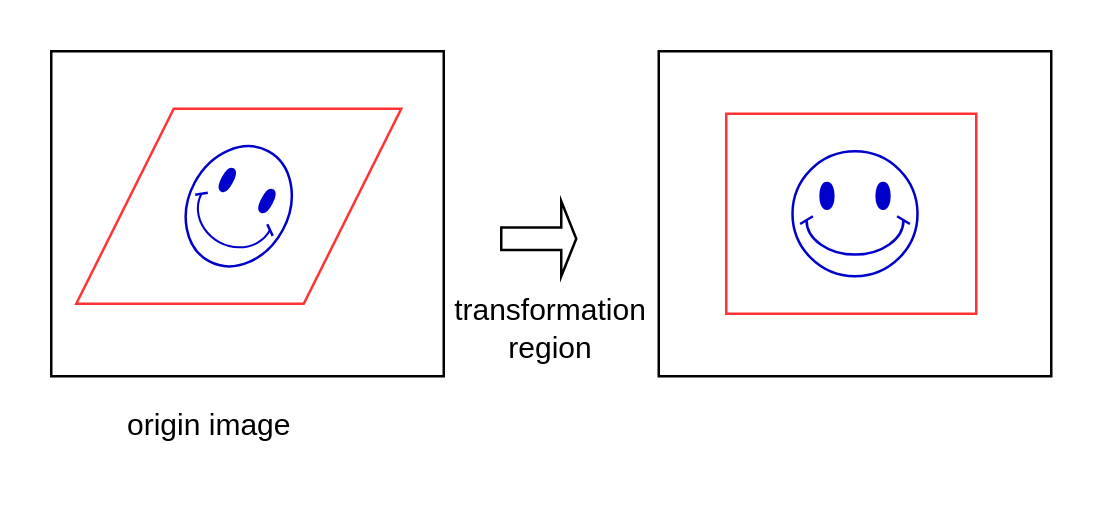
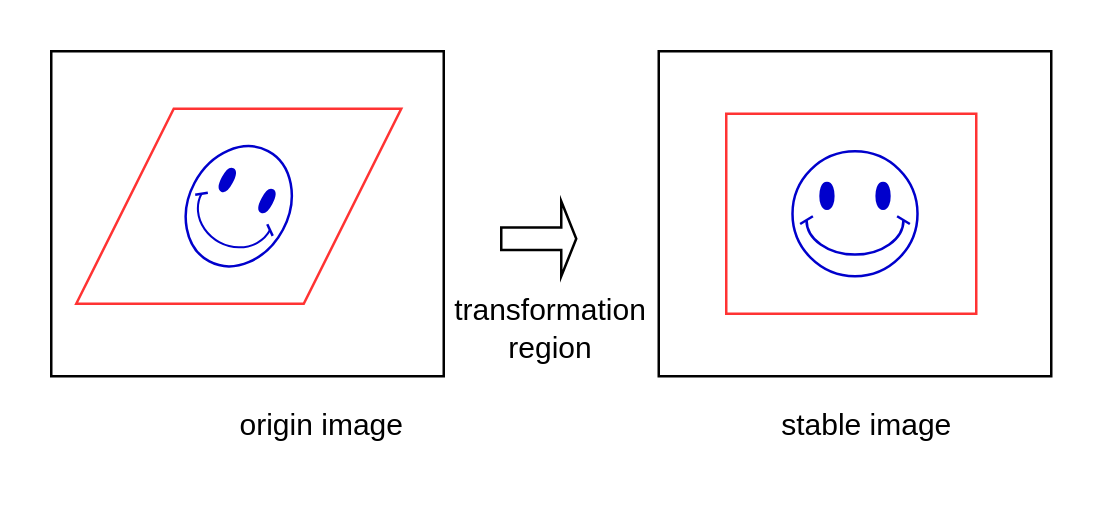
(210, 426) -> (323, 426)
none -> (868, 426)
